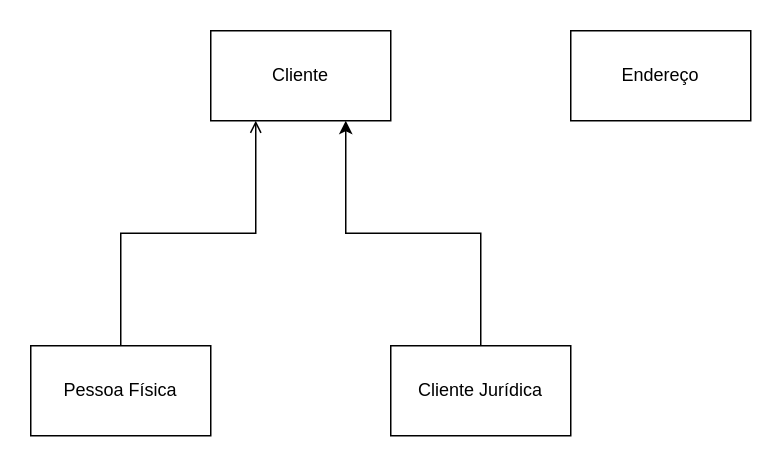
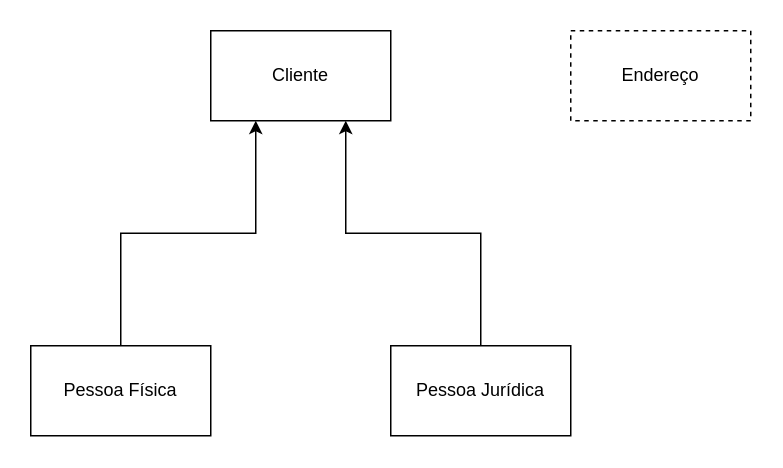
(661, 76) -> (661, 76)
(256, 129) -> (256, 132)
(481, 391) -> (481, 391)
